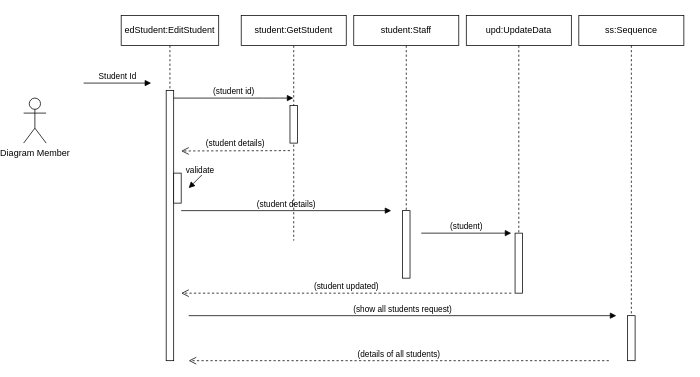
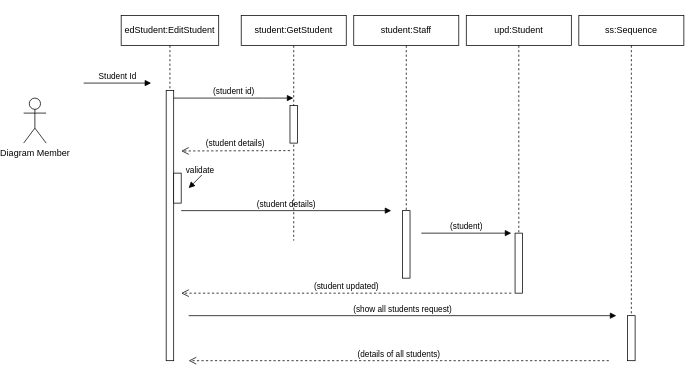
(519, 30) -> (519, 30)
